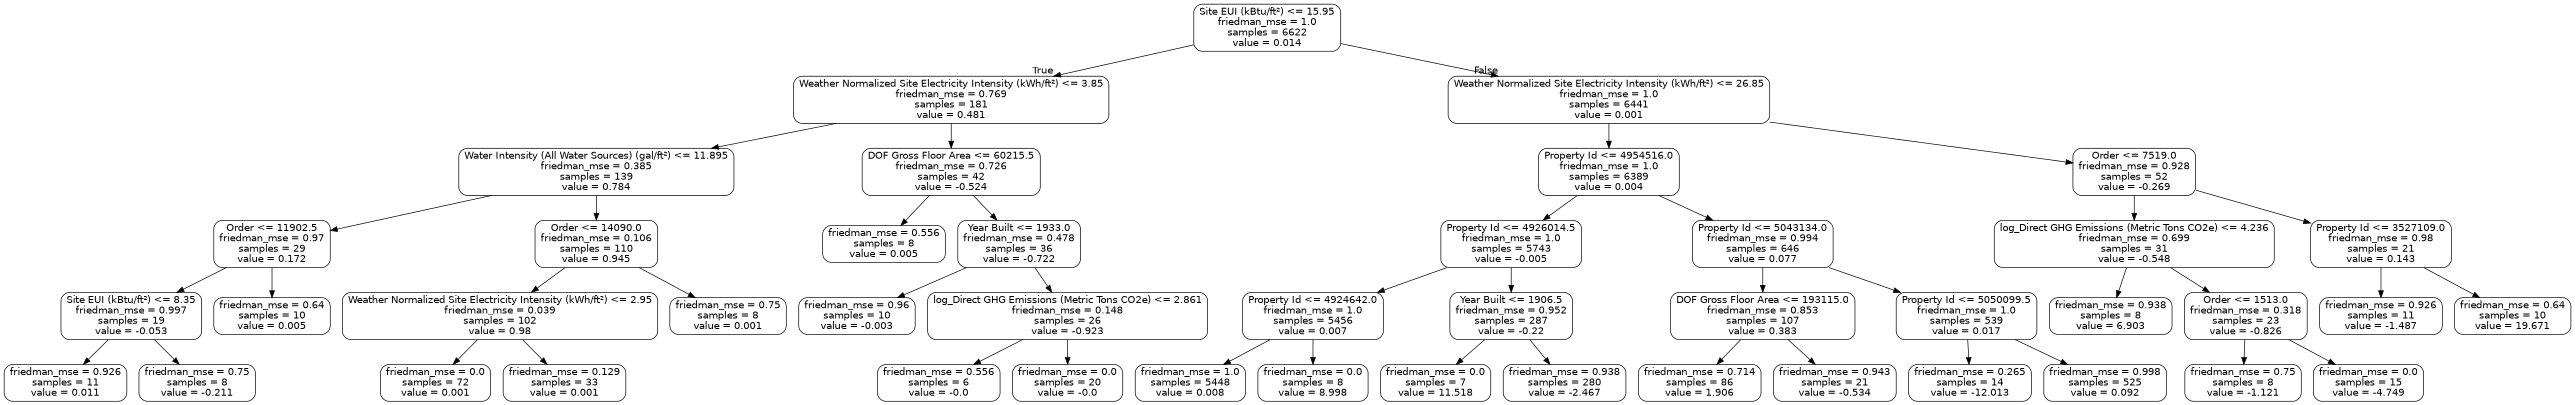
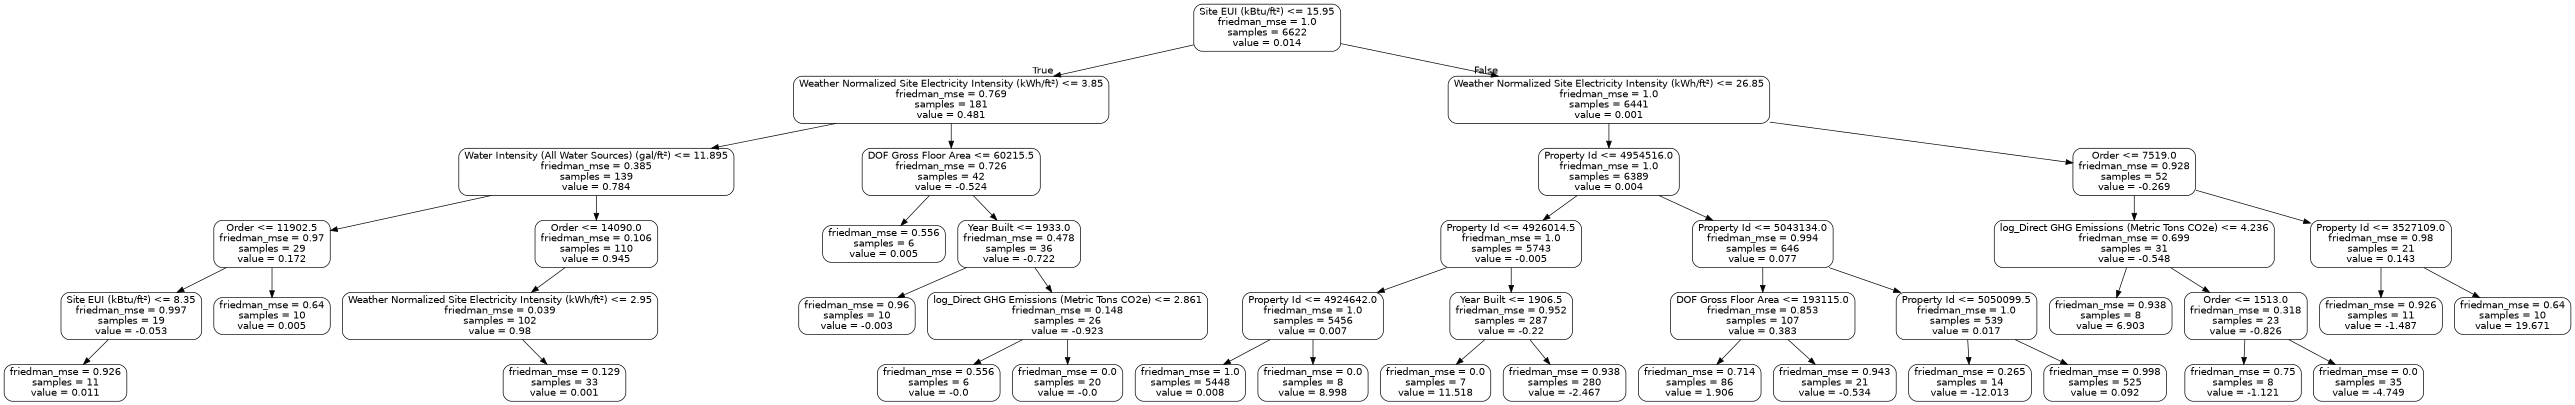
(884, 244) -> (884, 244)
(728, 316) -> none
(197, 383) -> none
(436, 383) -> none
(2369, 383) -> (2369, 383)
